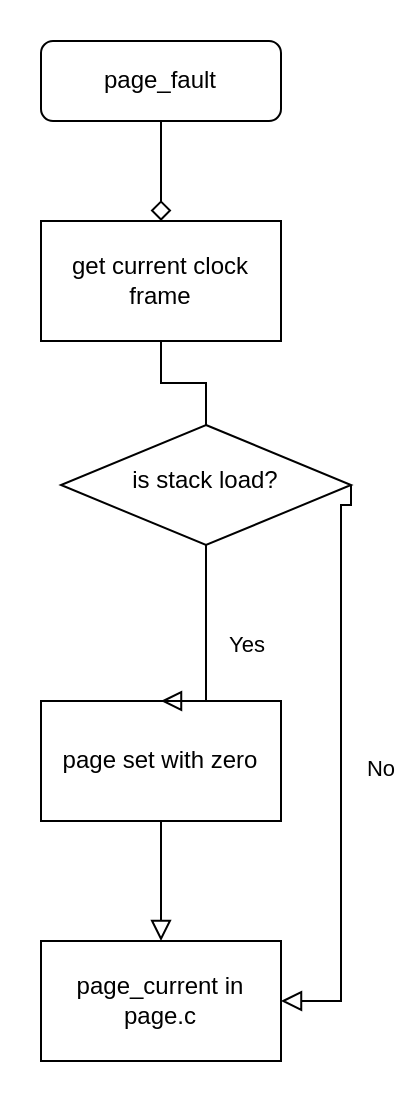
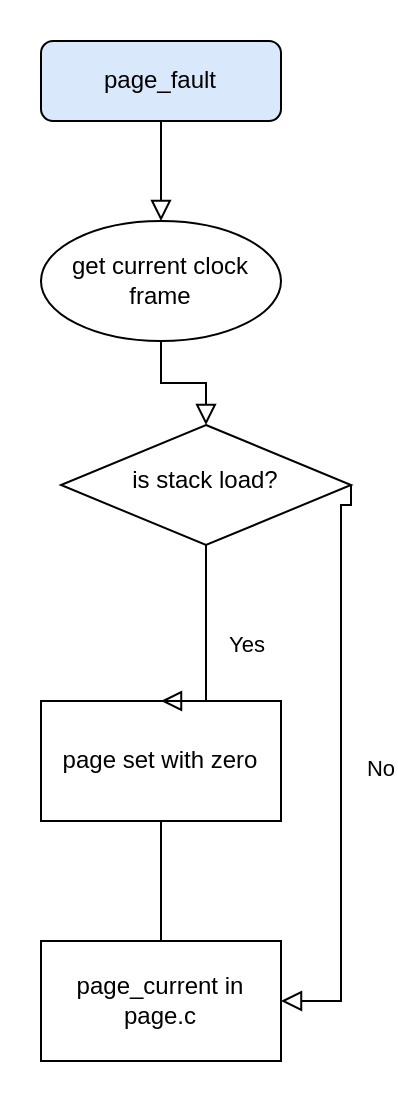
(161, 81) -> (161, 81)
(161, 200) -> (161, 199)
(161, 281) -> (161, 281)
(206, 412) -> (206, 403)
(161, 919) -> (161, 928)
